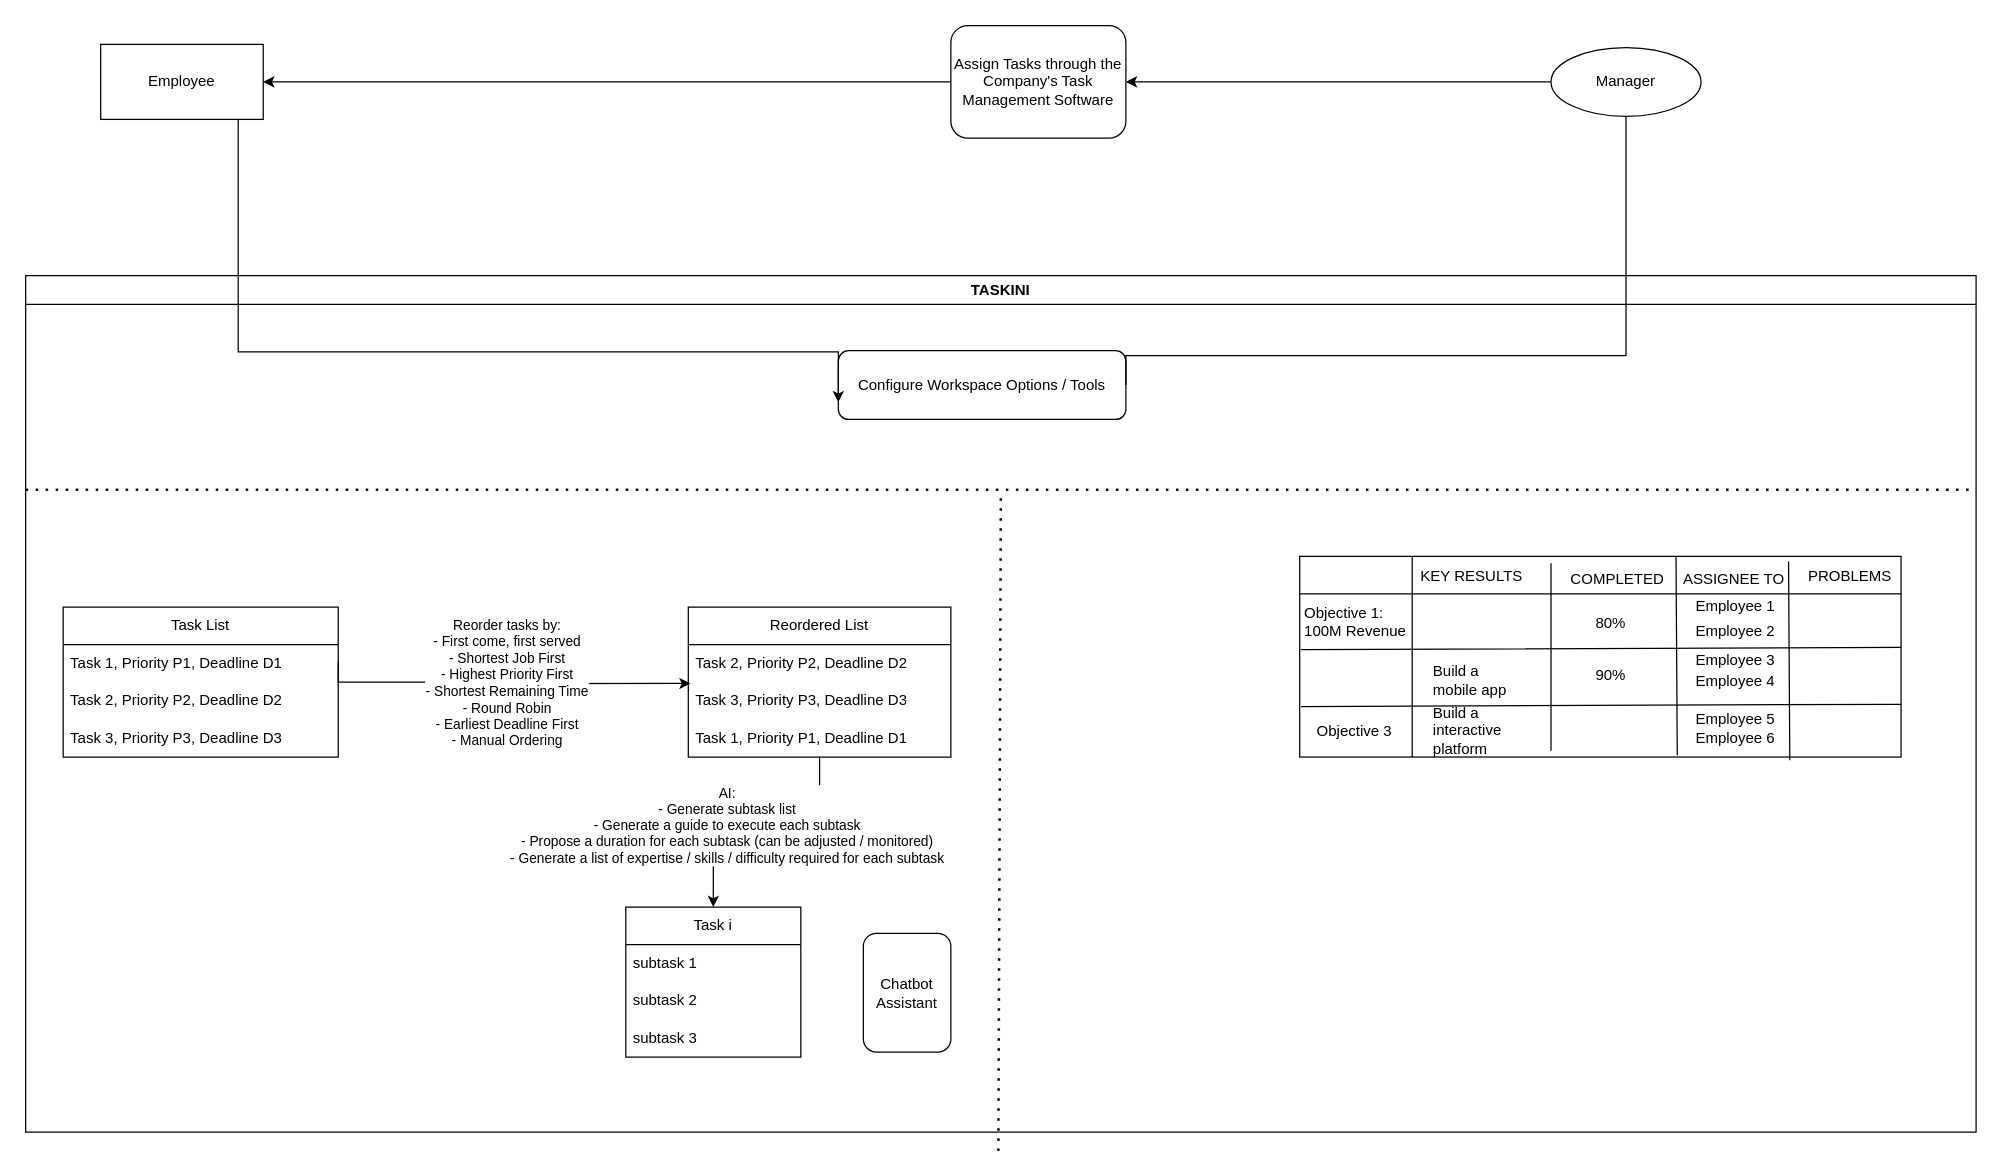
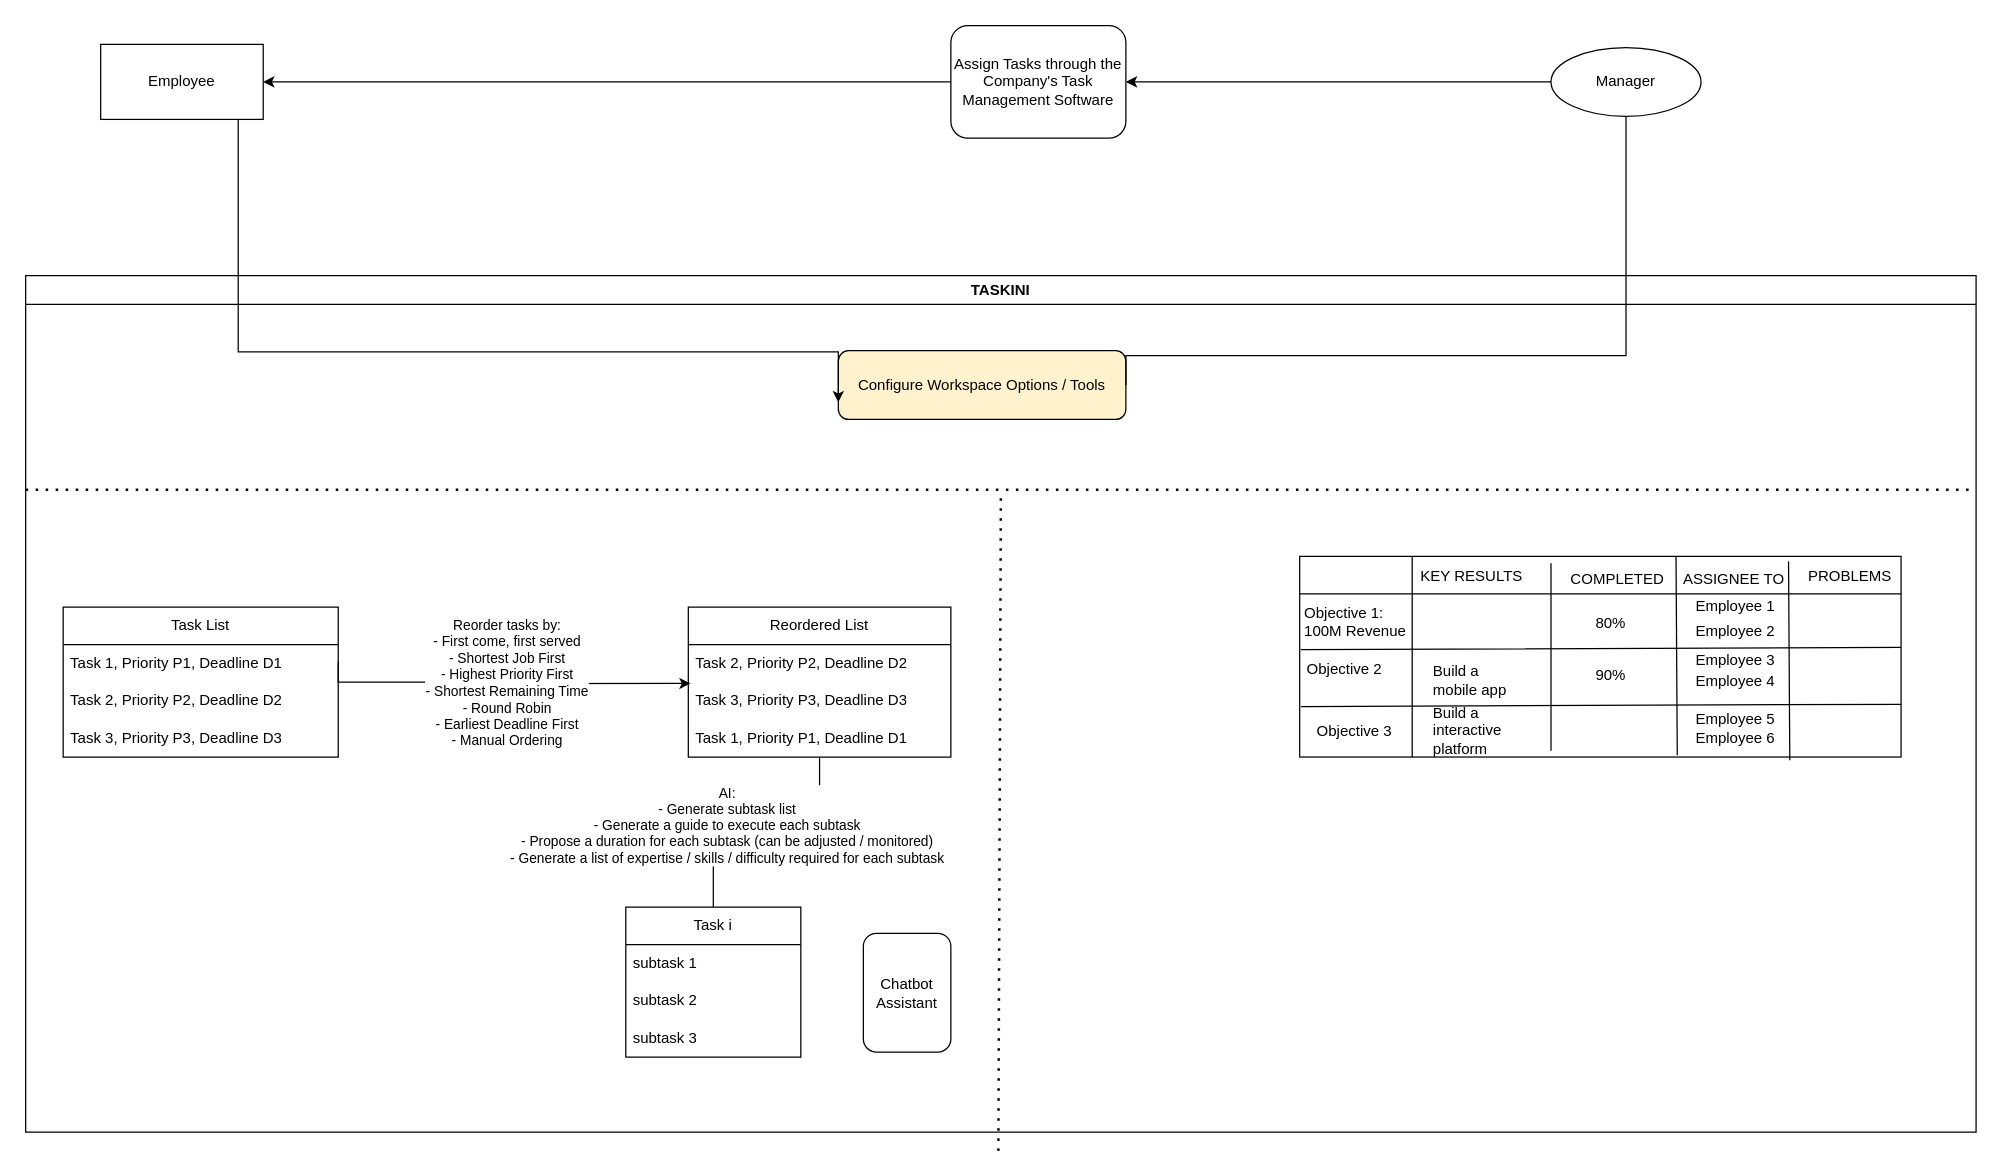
(982, 385) -> (982, 385)
none -> (1349, 669)
(713, 897) -> (713, 900)
